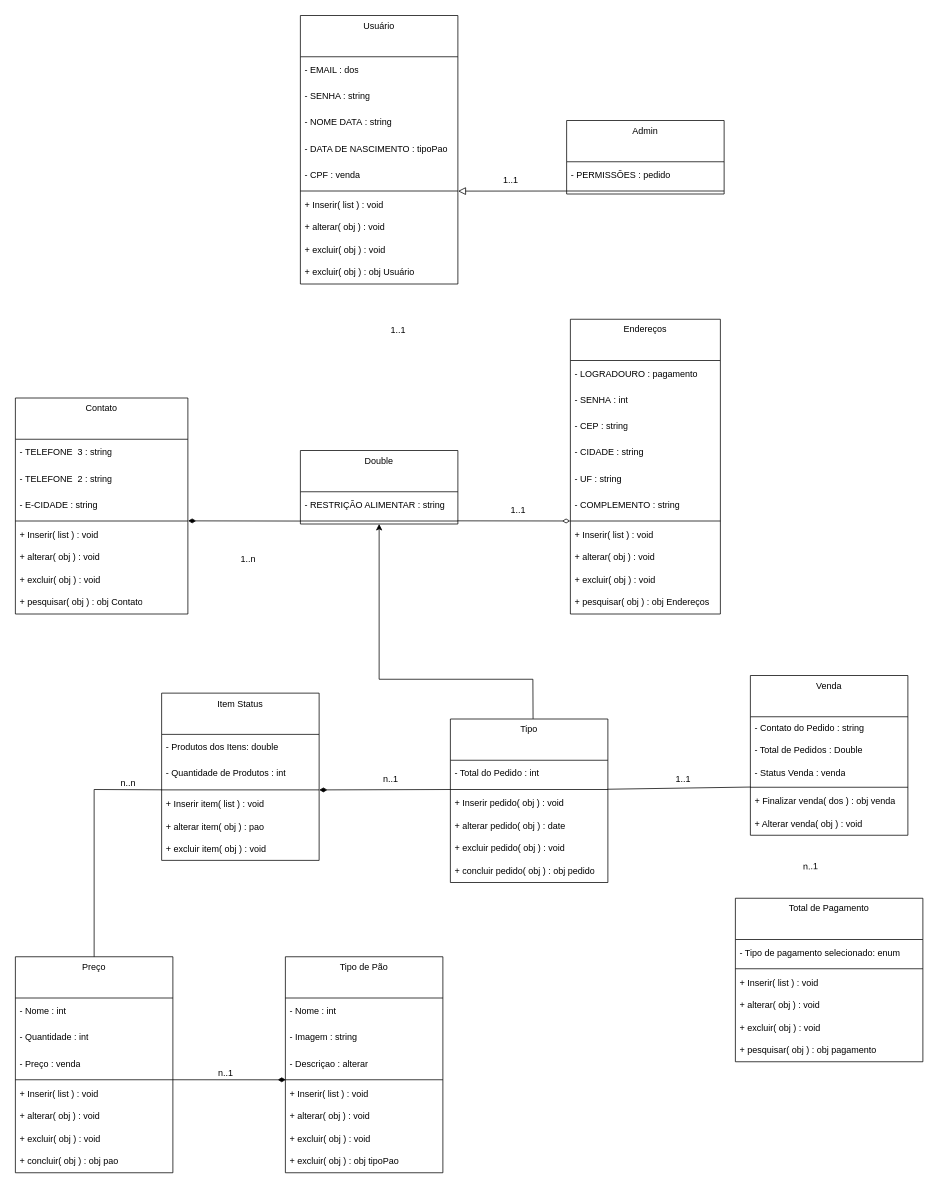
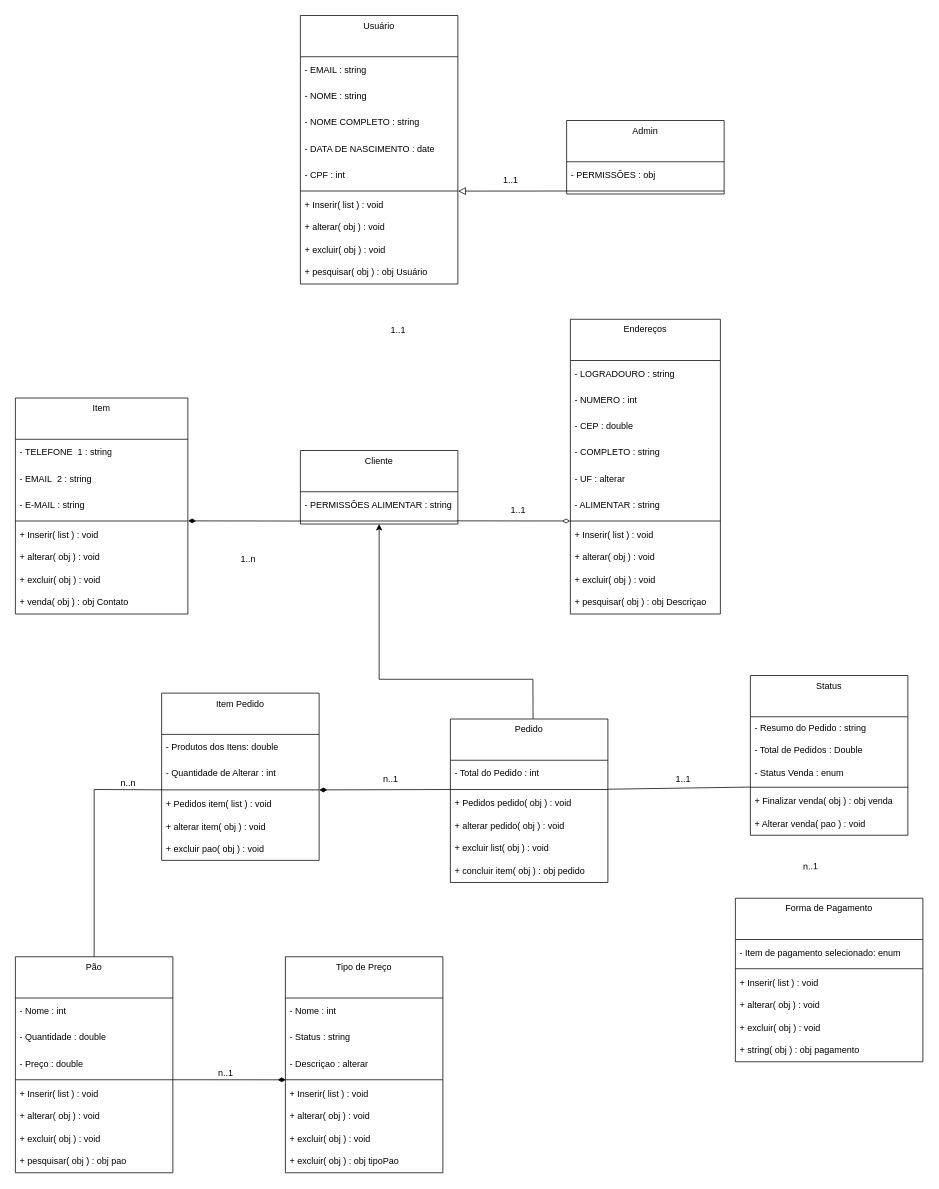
(333, 70) -> (339, 70)
(339, 96) -> (337, 96)
(351, 123) -> (361, 123)
(375, 149) -> (368, 149)
(335, 175) -> (329, 175)
(618, 175) -> (612, 175)
(369, 273) -> (375, 273)
(633, 374) -> (624, 374)
(604, 400) -> (607, 400)
(102, 409) -> (102, 409)
(607, 426) -> (607, 426)
(71, 453) -> (71, 453)
(614, 453) -> (619, 453)
(379, 461) -> (379, 461)
(71, 479) -> (63, 479)
(602, 479) -> (604, 479)
(64, 505) -> (59, 505)
(375, 505) -> (377, 505)
(624, 505) -> (619, 505)
(91, 603) -> (82, 603)
(646, 603) -> (646, 603)
(829, 686) -> (829, 686)
(240, 704) -> (240, 704)
(816, 728) -> (814, 728)
(529, 730) -> (529, 730)
(804, 773) -> (802, 773)
(232, 774) -> (229, 774)
(830, 801) -> (830, 801)
(225, 804) -> (225, 804)
(519, 804) -> (519, 804)
(817, 824) -> (817, 824)
(520, 826) -> (519, 826)
(224, 827) -> (225, 827)
(224, 849) -> (222, 849)
(518, 849) -> (511, 849)
(530, 871) -> (529, 871)
(829, 909) -> (829, 909)
(823, 953) -> (824, 953)
(94, 967) -> (94, 967)
(364, 967) -> (364, 967)
(58, 1038) -> (66, 1038)
(327, 1038) -> (327, 1038)
(816, 1050) -> (809, 1050)
(53, 1064) -> (54, 1064)
(77, 1161) -> (81, 1161)
